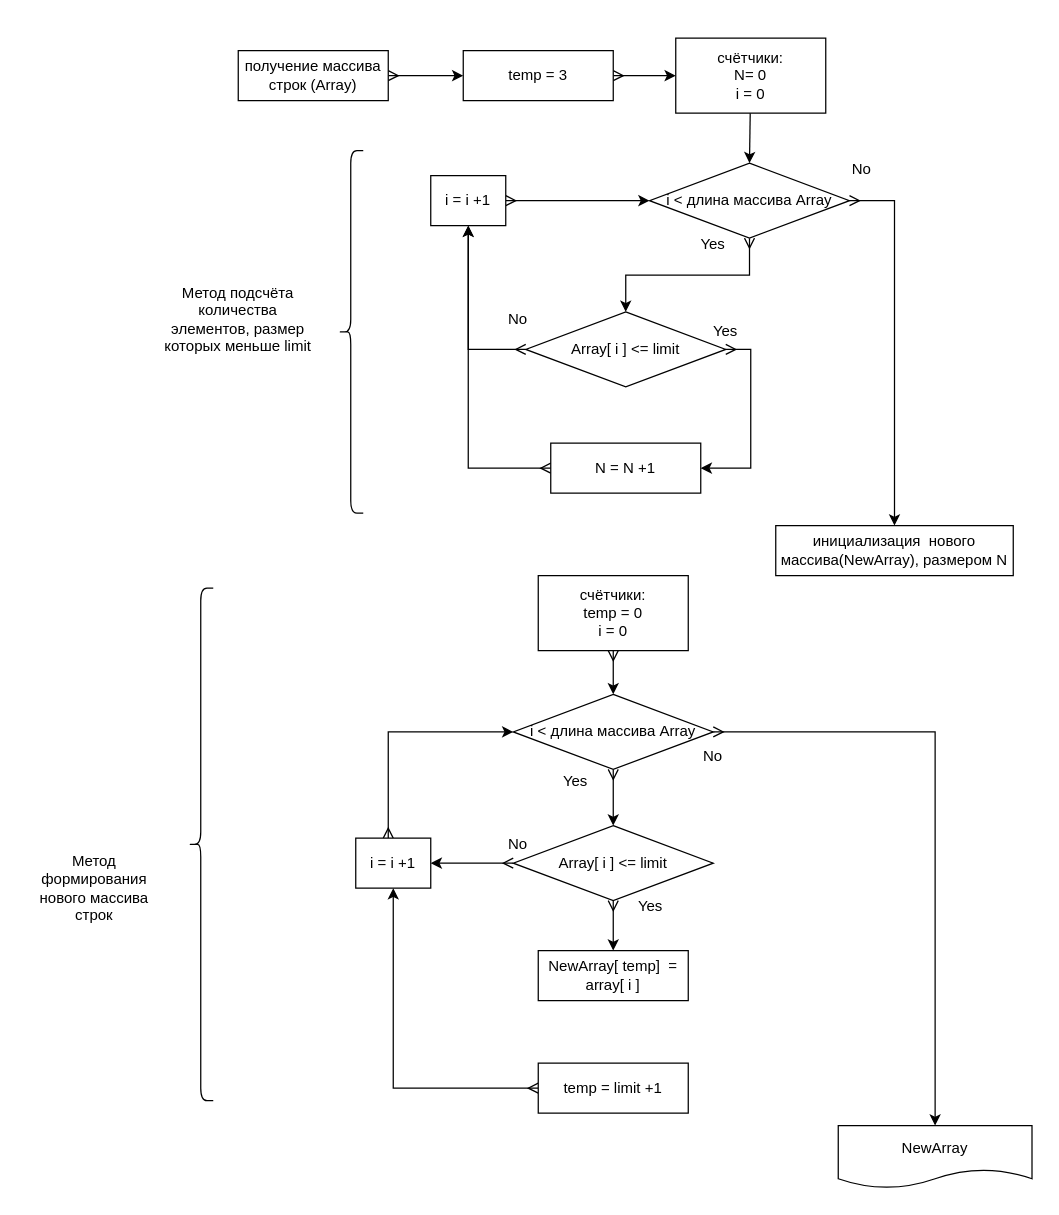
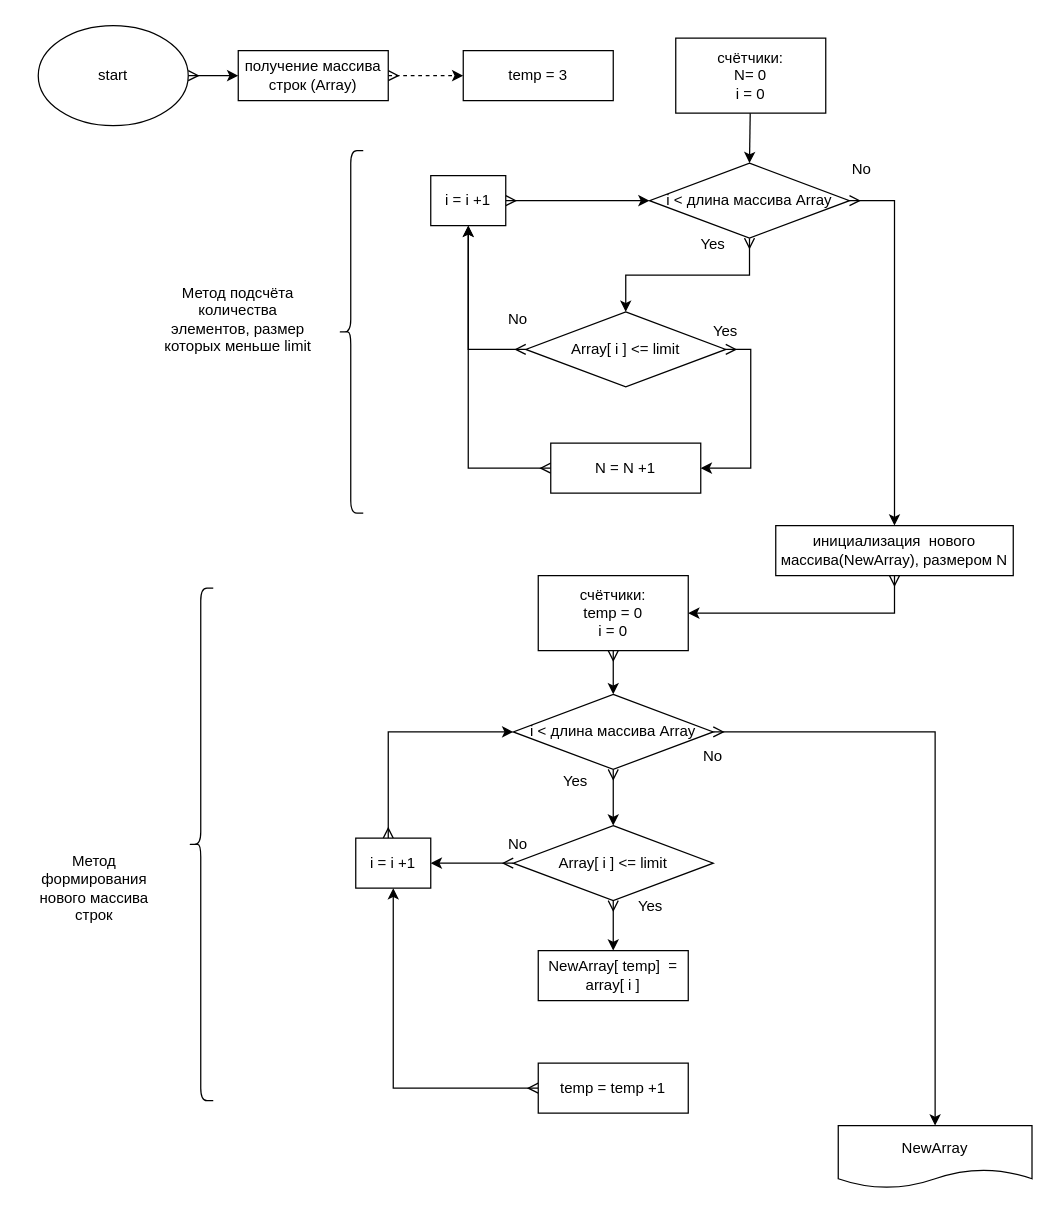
none -> (113, 76)
none -> (209, 76)
(422, 76) -> (422, 76)
(640, 76) -> none
none -> (814, 613)
(613, 1088) -> (613, 1088)
